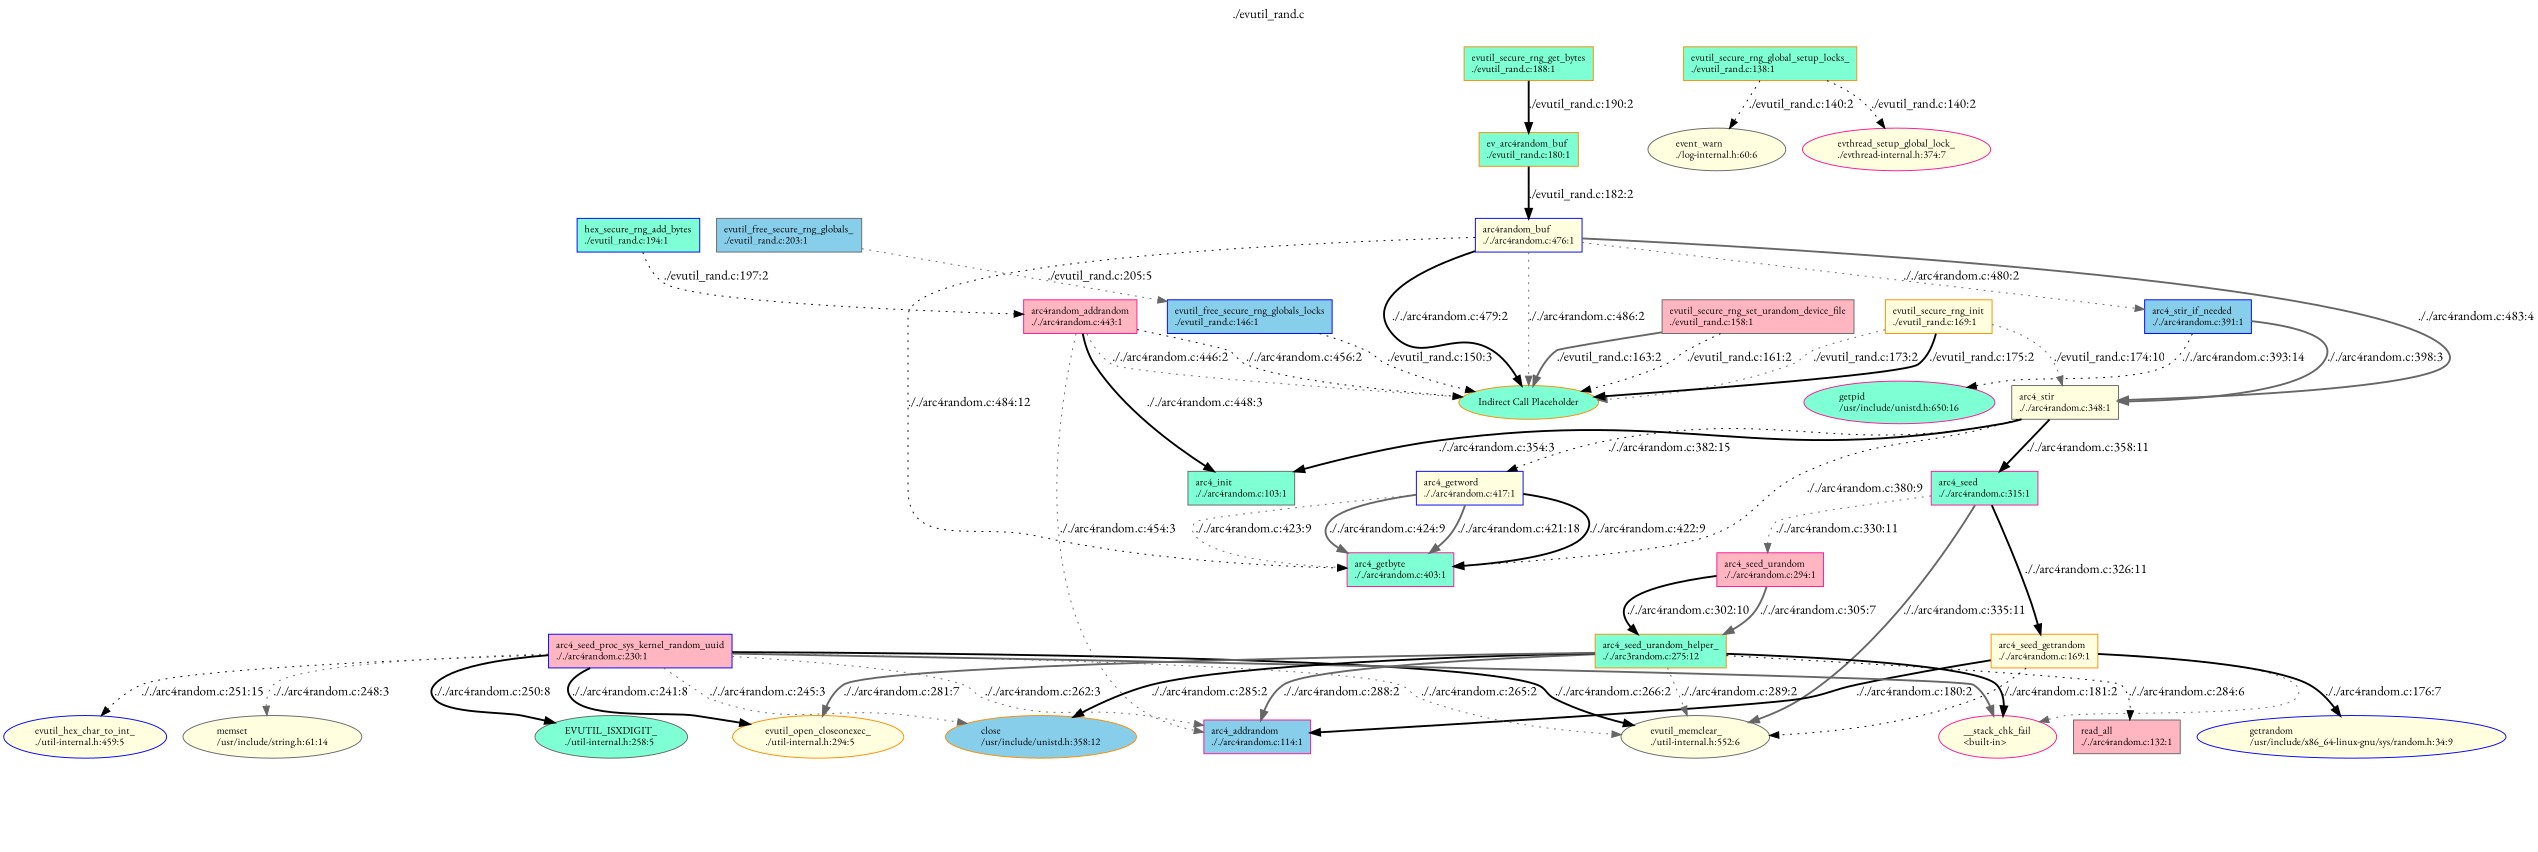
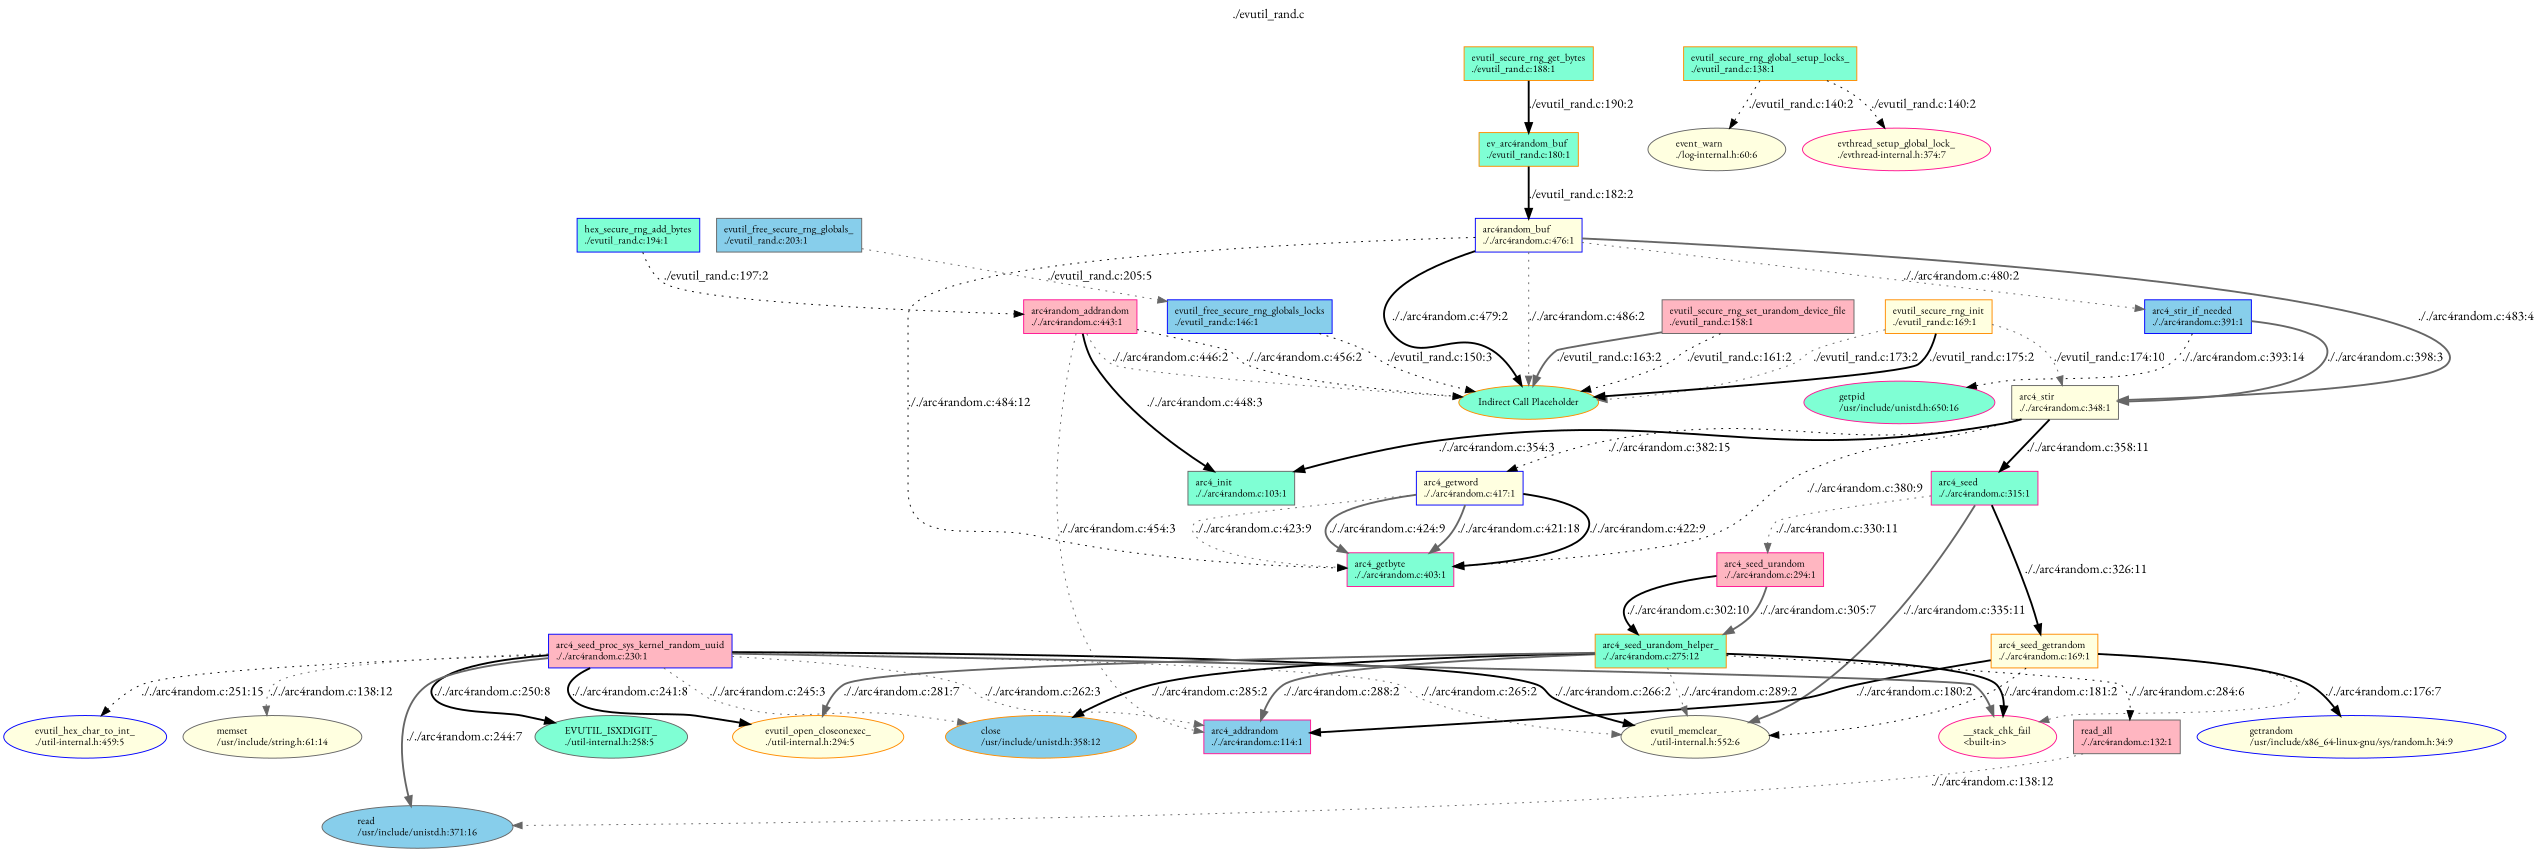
(1661, 651) -> (1661, 651)
(331, 692) -> (331, 692)
none -> (418, 827)
